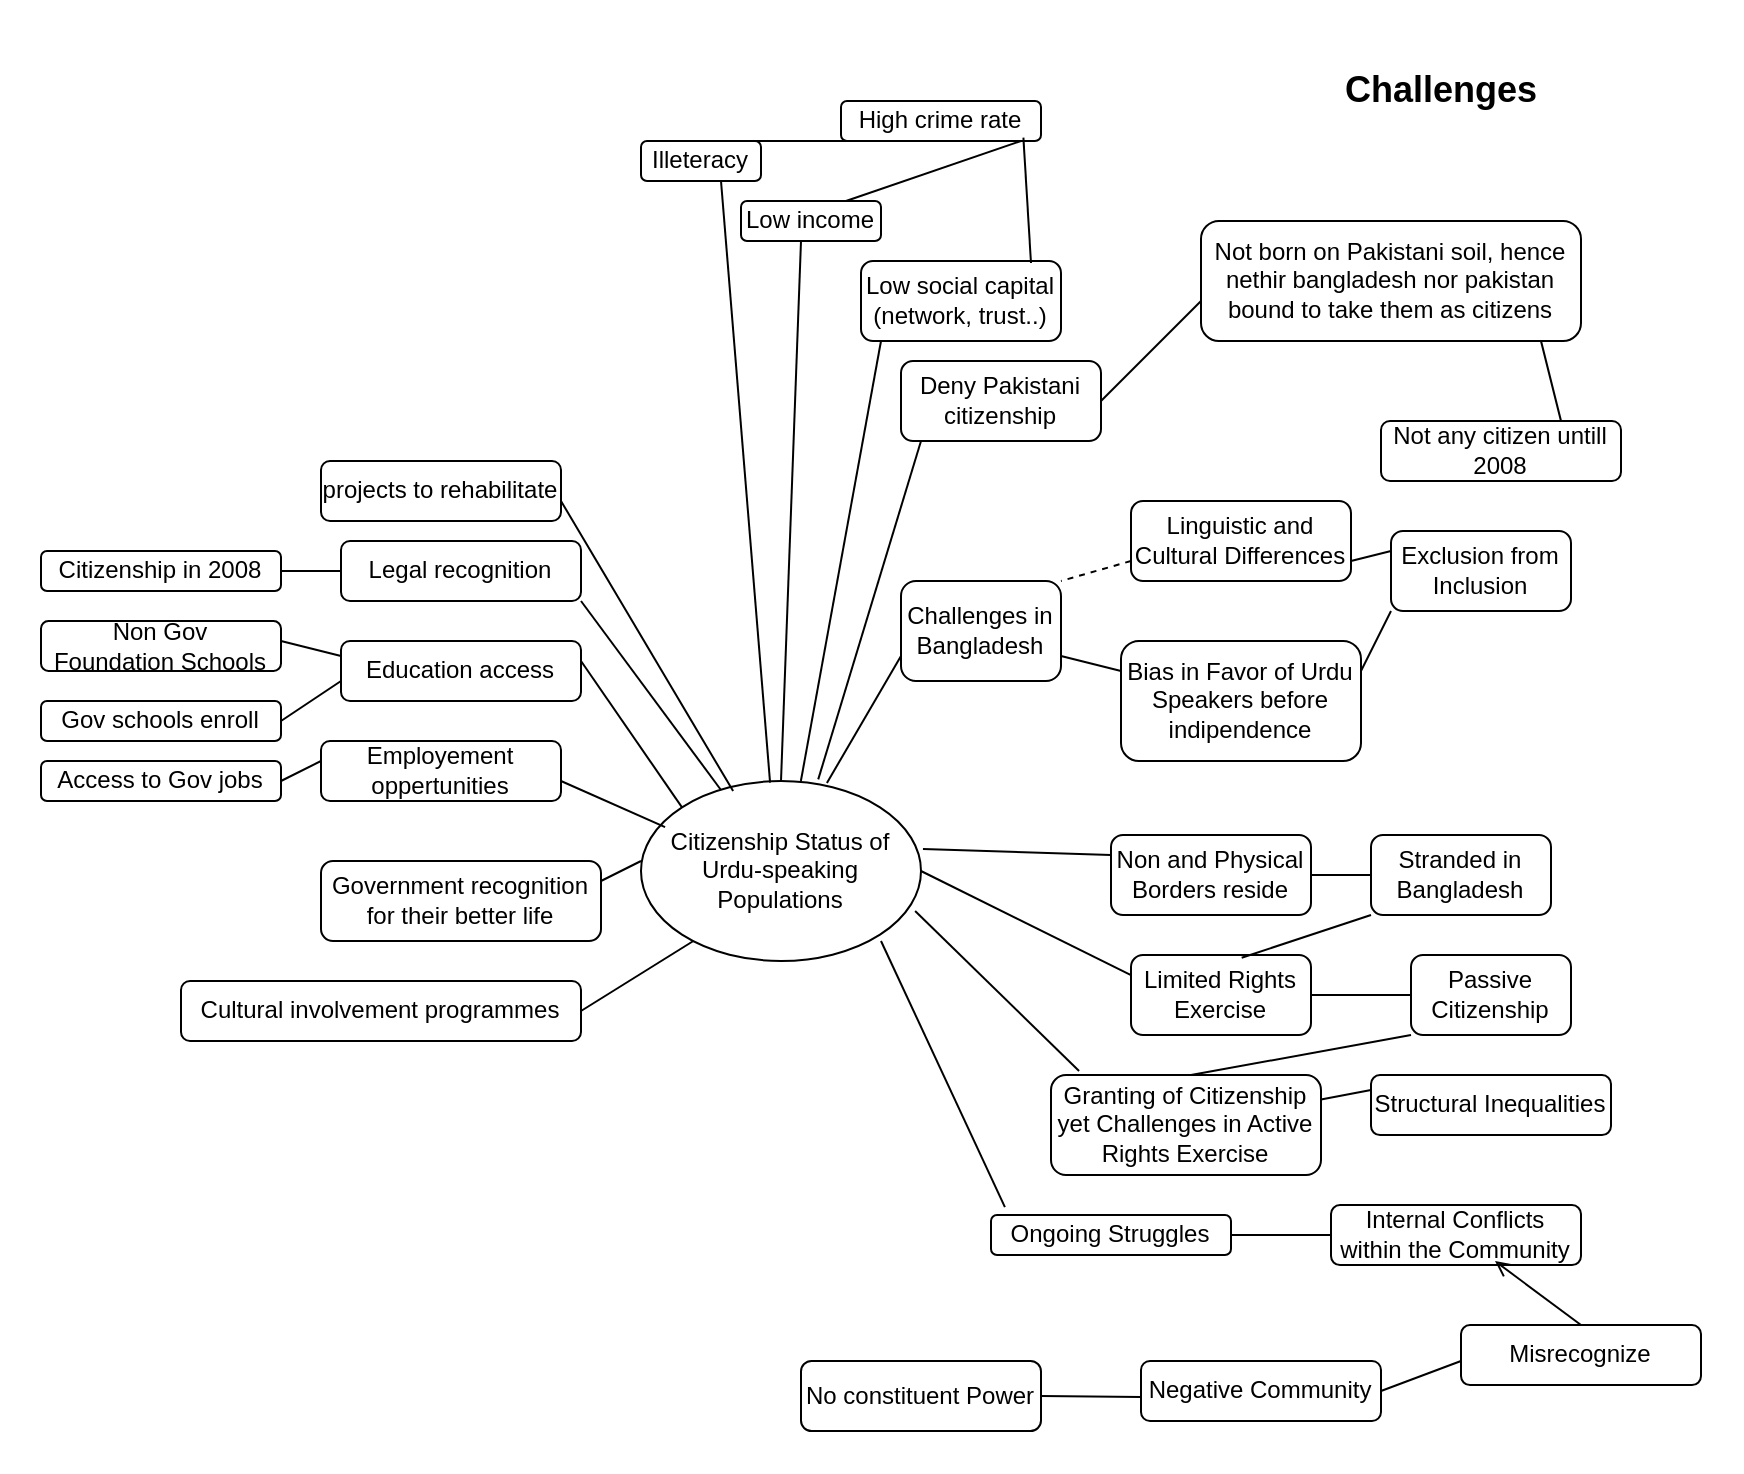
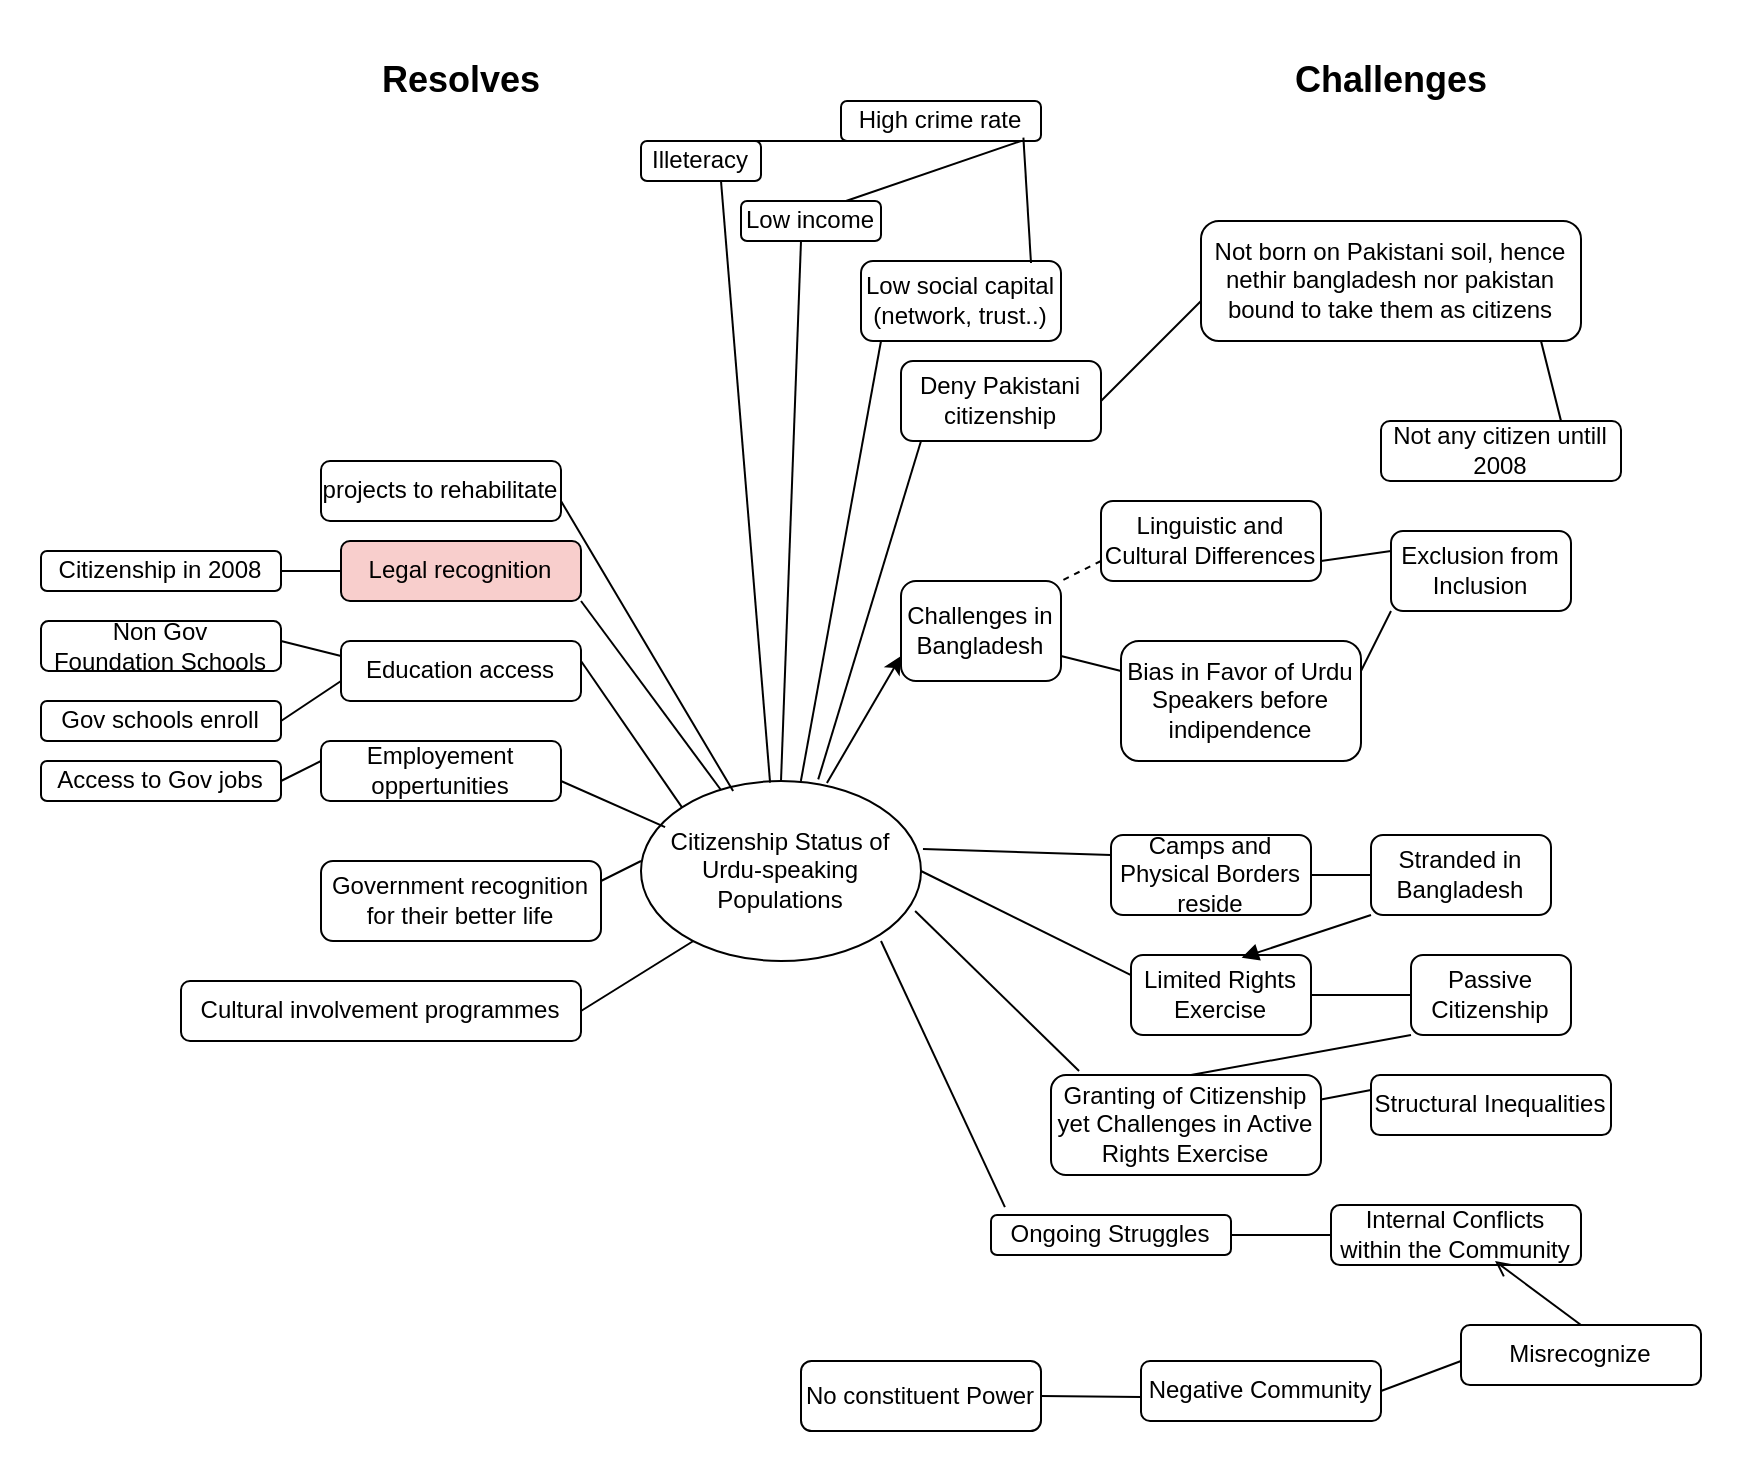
none -> (461, 81)
(1441, 91) -> (1391, 81)
(1241, 541) -> (1211, 541)
(461, 571) -> (461, 571)
(896, 665) -> (894, 669)
(1211, 875) -> (1211, 875)
(1250, 955) -> (1258, 952)
